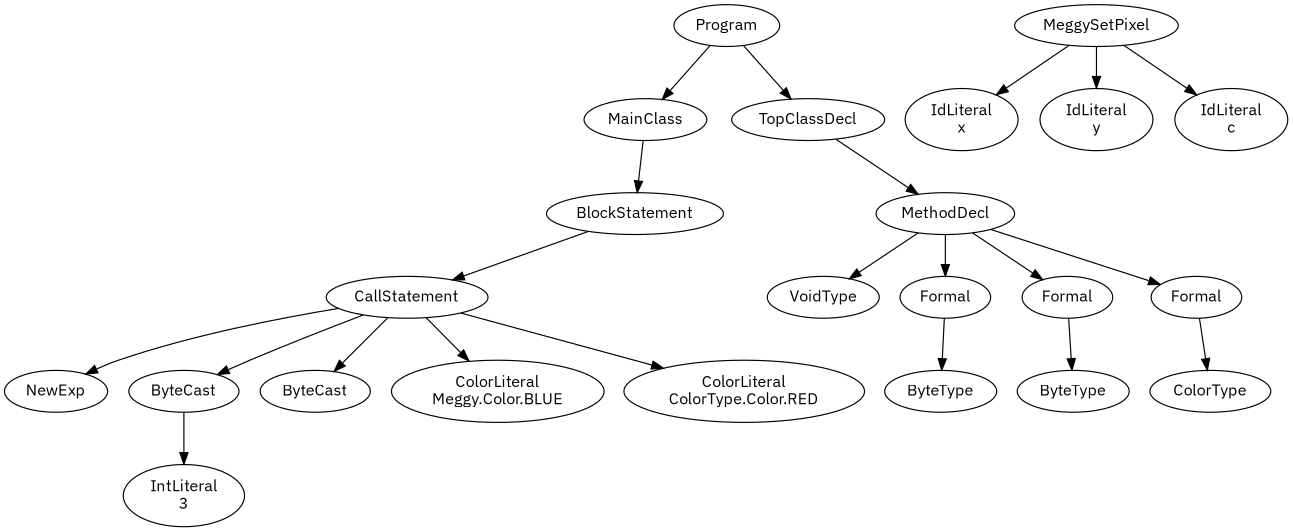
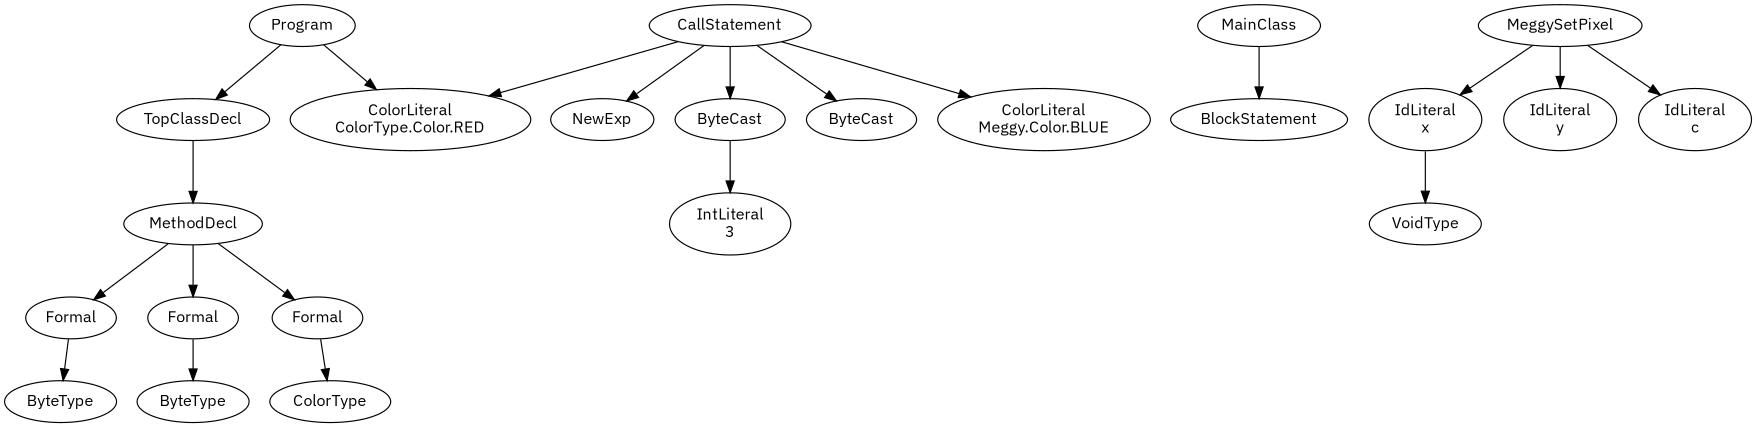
(690, 68) -> (345, 63)
(889, 253) -> (1425, 171)
(526, 254) -> none
